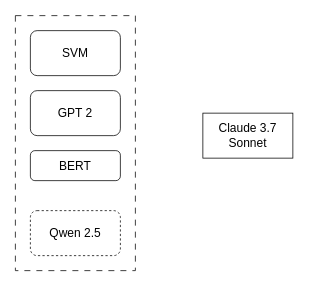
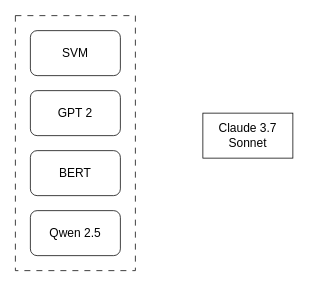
(75, 165) -> (75, 173)
(75, 233) -> (75, 233)
